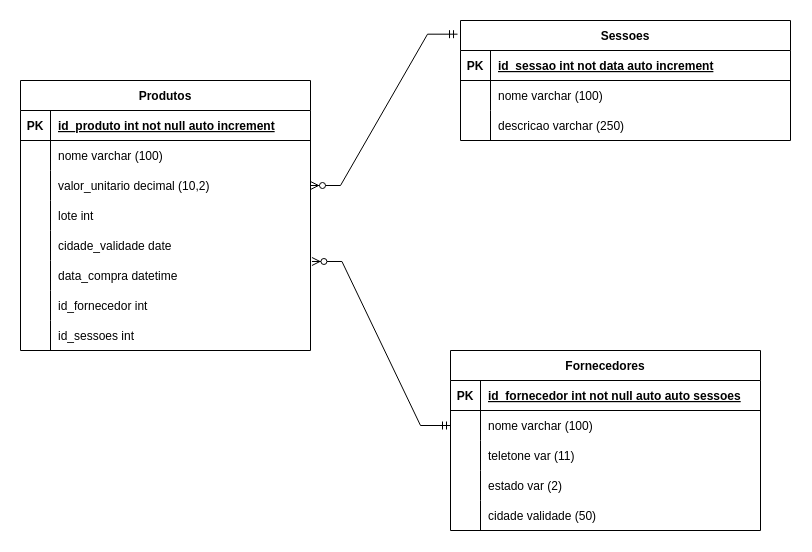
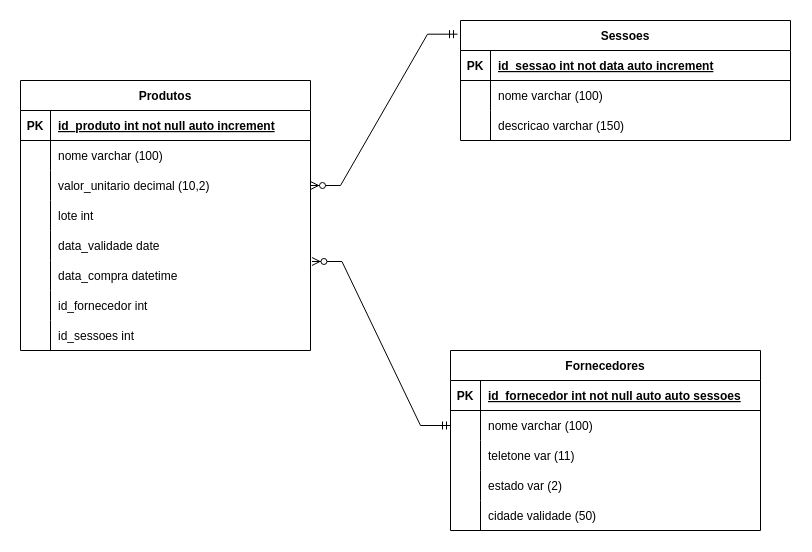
(571, 126) -> (571, 126)
(119, 246) -> (114, 246)
